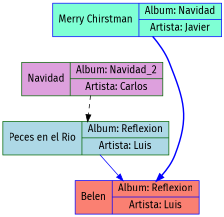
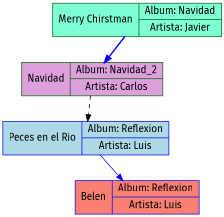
(137, 20) -> (137, 20)
(183, 105) -> (117, 47)
(86, 138) -> (86, 138)
